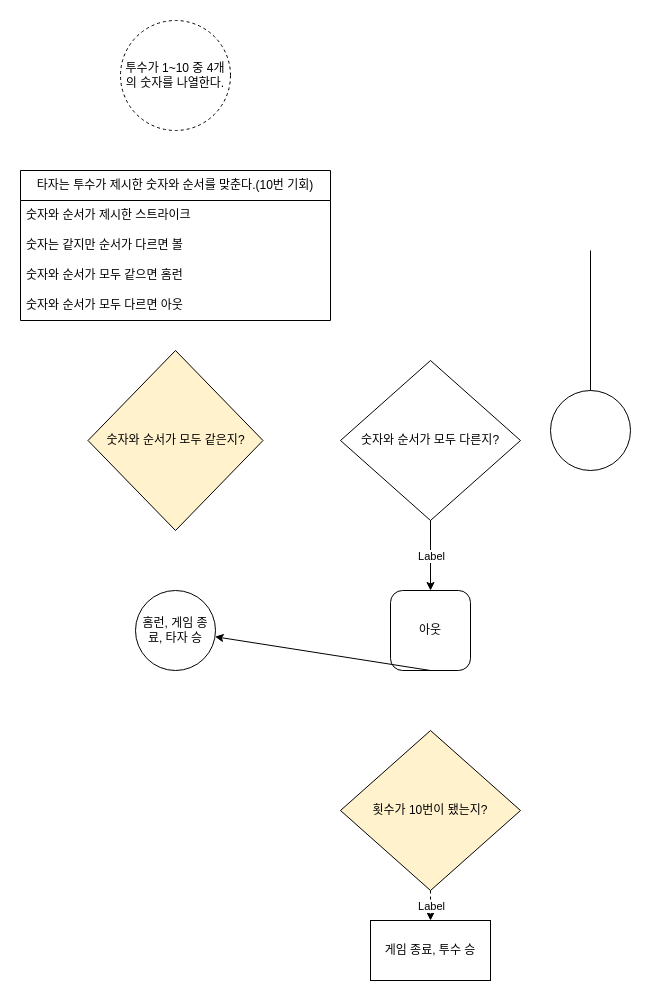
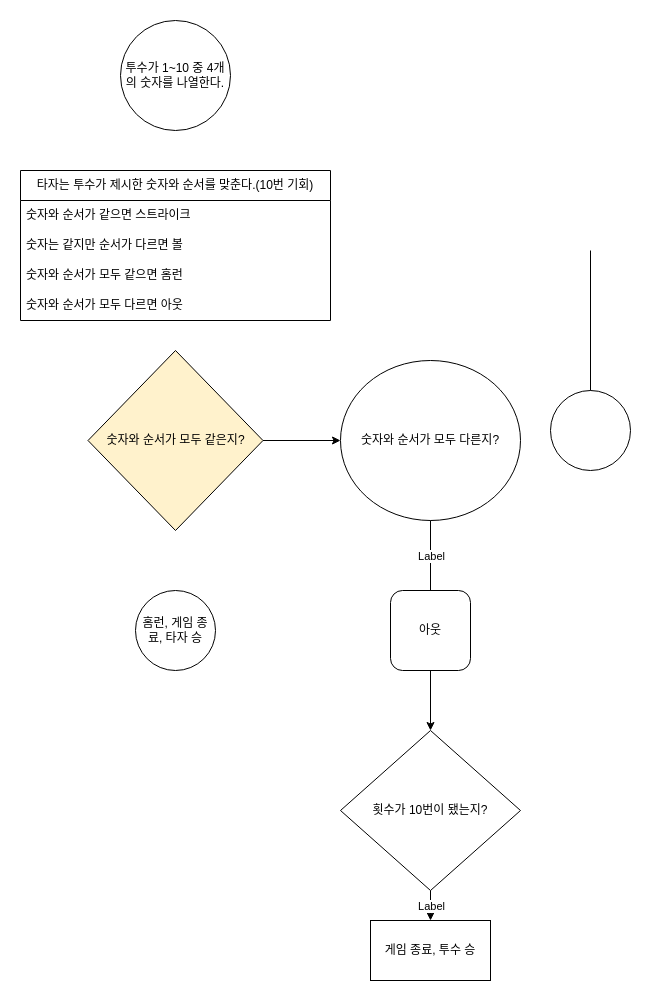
(176, 76) -> (176, 76)
(116, 216) -> (116, 216)
none -> (298, 441)
(431, 441) -> (431, 441)
(431, 582) -> (431, 585)
(326, 654) -> (431, 697)
(431, 811) -> (431, 811)
(431, 896) -> (431, 896)
